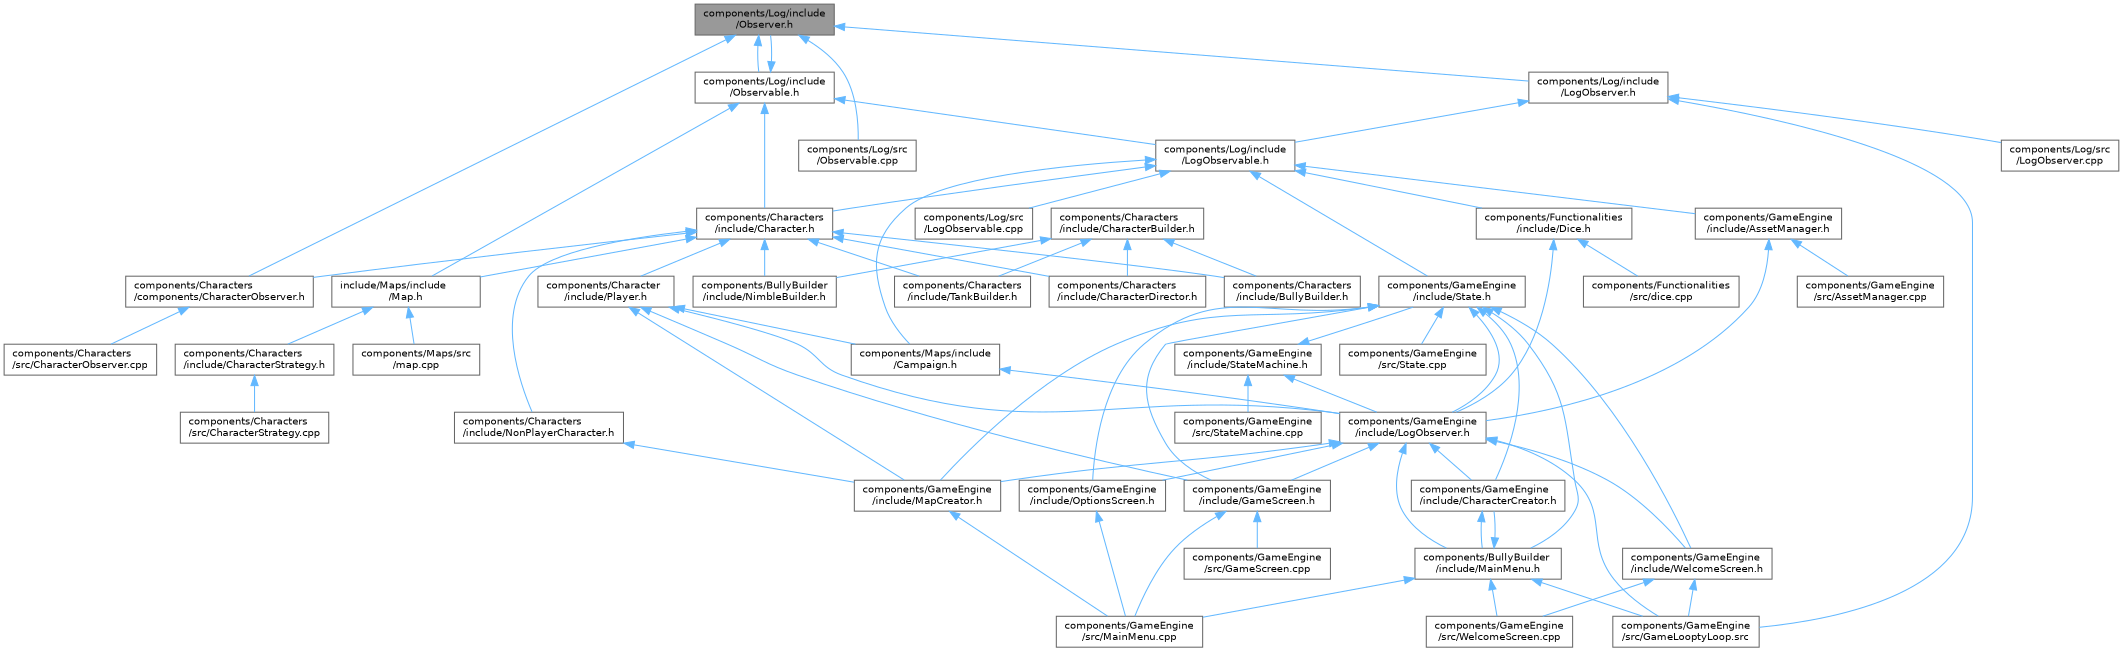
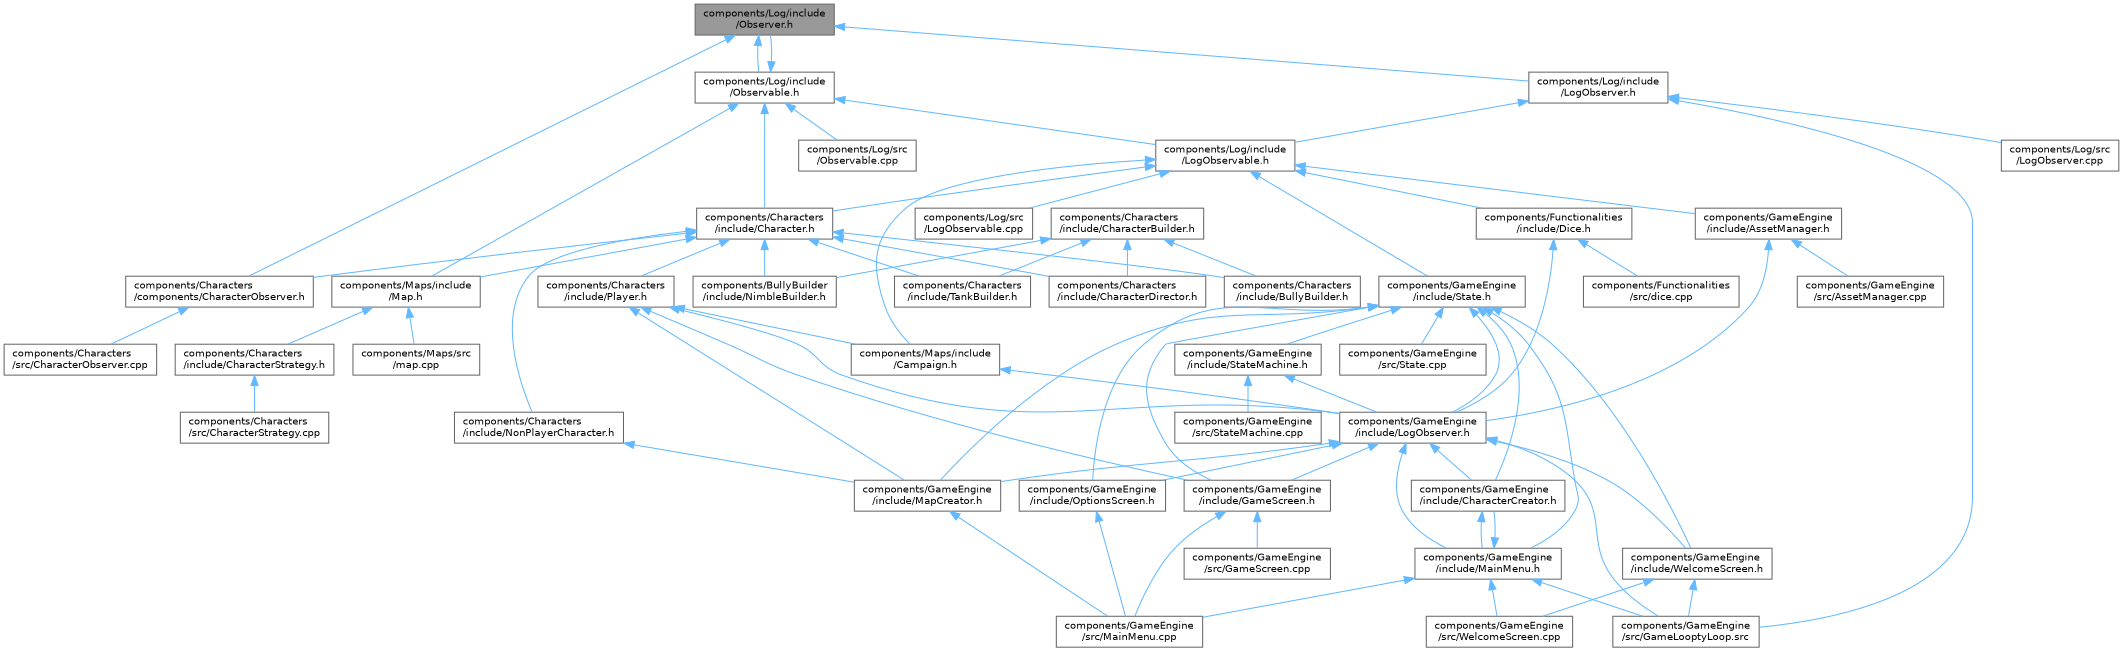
(848, 82) -> (815, 125)
(406, 292) -> (406, 292)
(606, 292) -> (606, 292)
(1361, 324) -> (1339, 327)
(1488, 564) -> (1488, 564)
